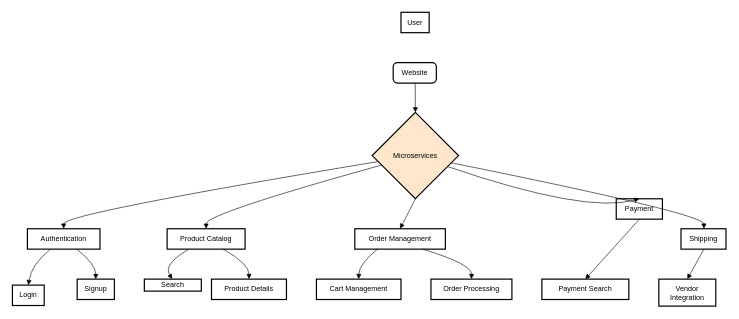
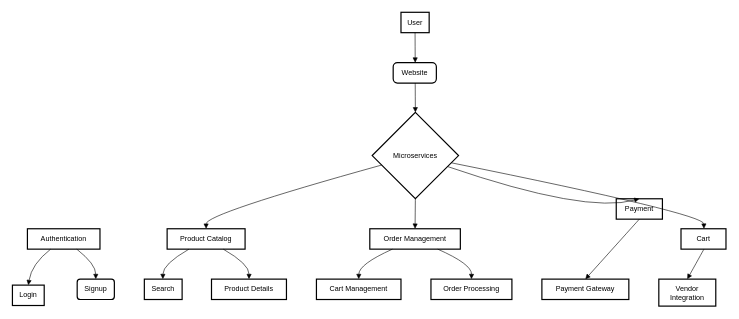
none -> (415, 57)
(416, 156) -> (416, 156)
(220, 189) -> none
(400, 239) -> (415, 239)
(704, 239) -> (704, 239)
(173, 285) -> (163, 290)
(96, 290) -> (96, 290)
(586, 290) -> (586, 290)
